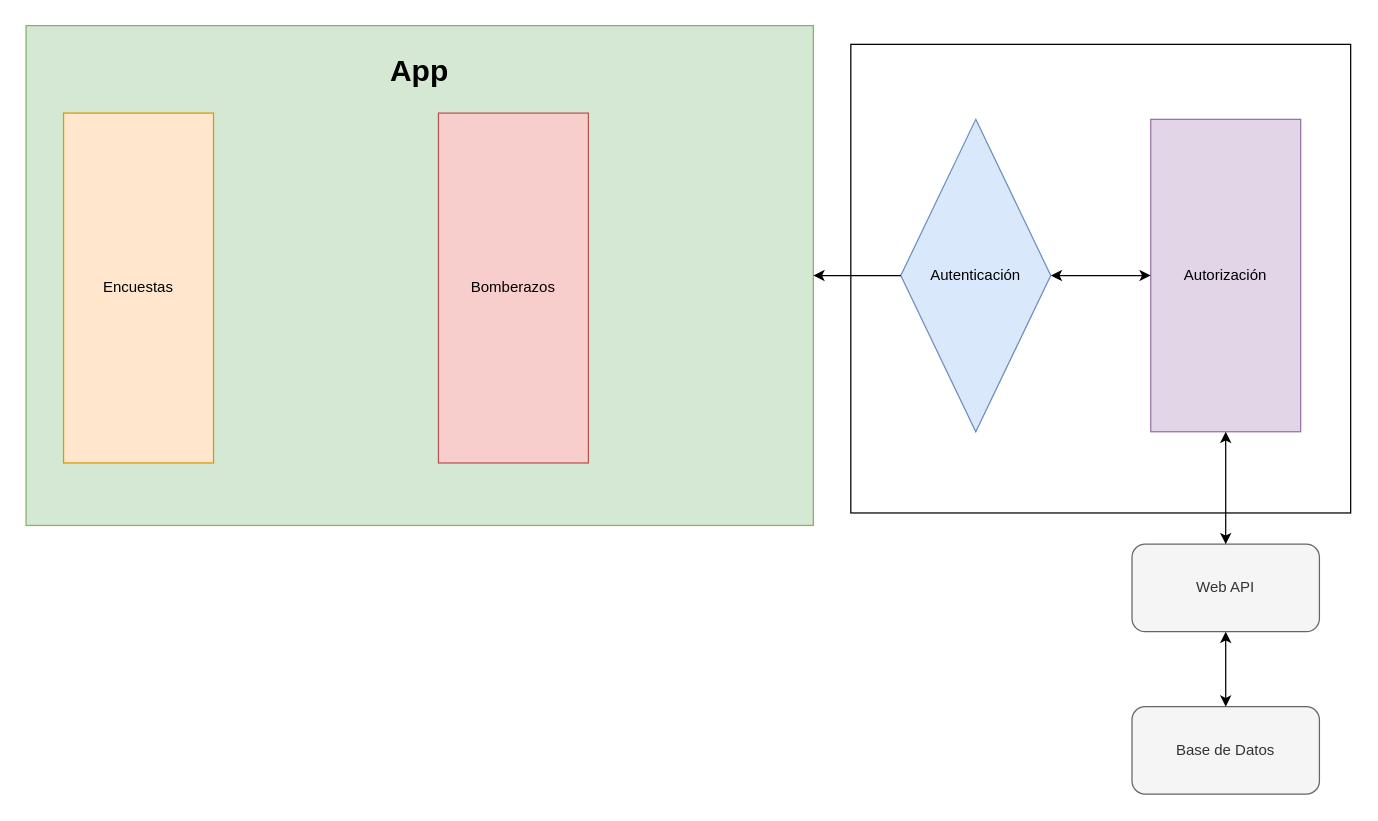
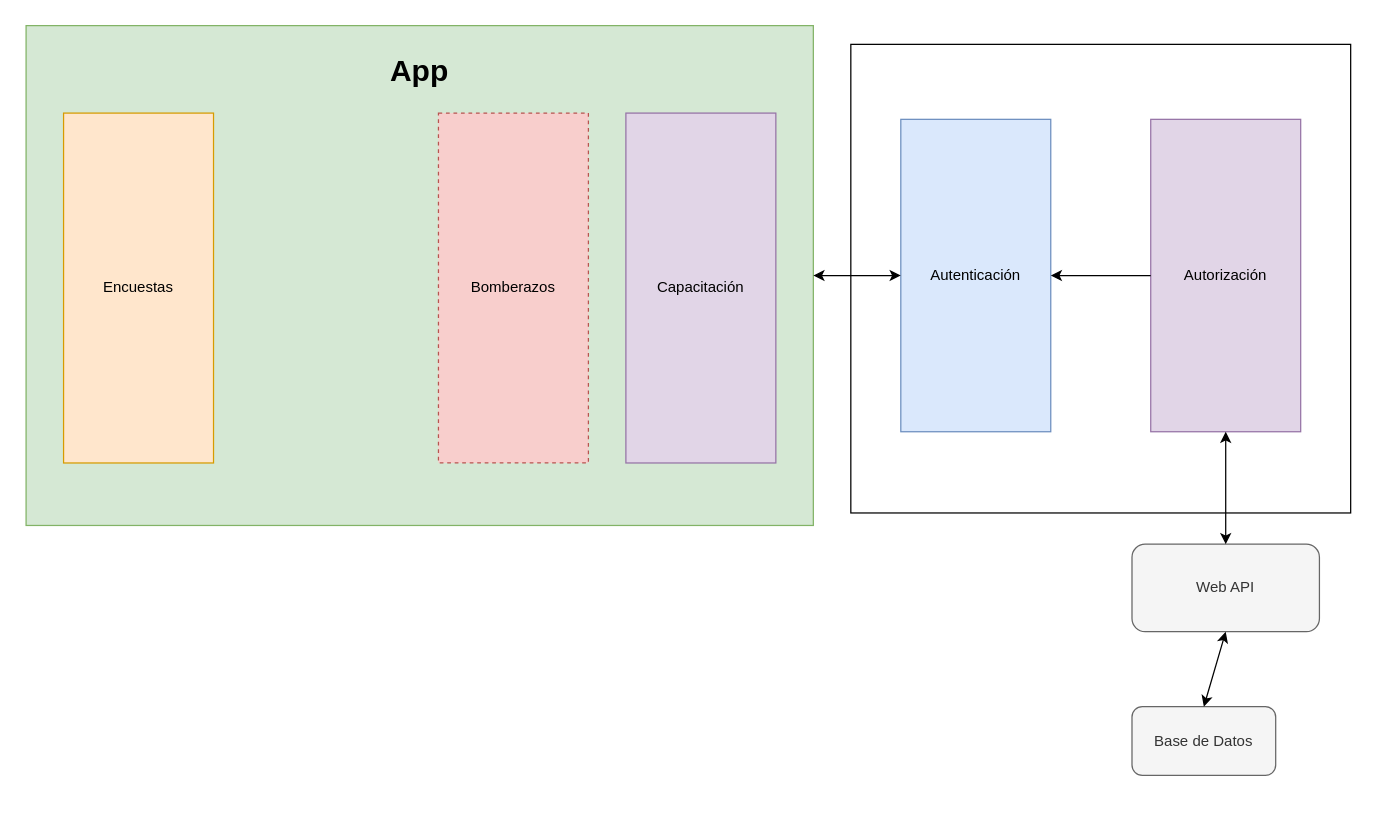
(894, 276) -> (891, 276)
(976, 276) -> (976, 276)
(1141, 276) -> (1144, 276)
(513, 288) -> (513, 288)
none -> (701, 288)
(1226, 751) -> (1204, 741)
